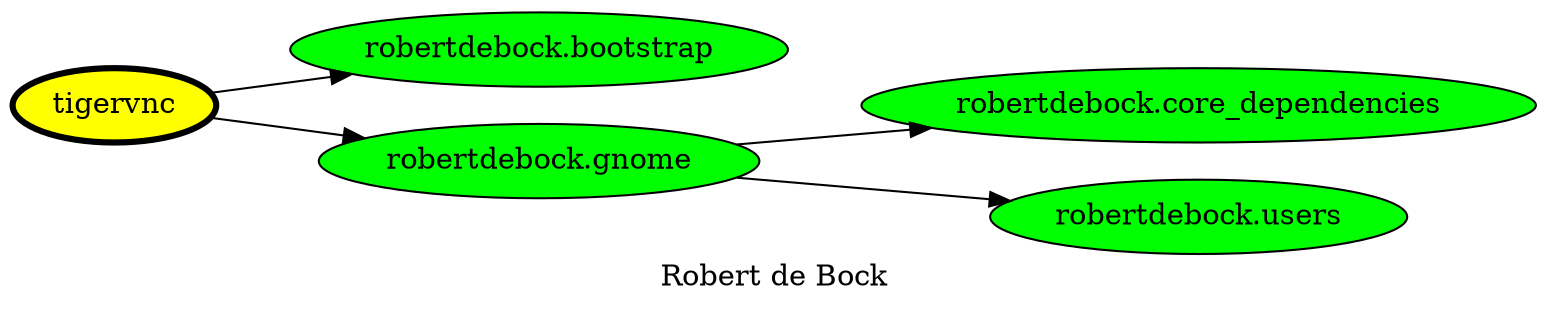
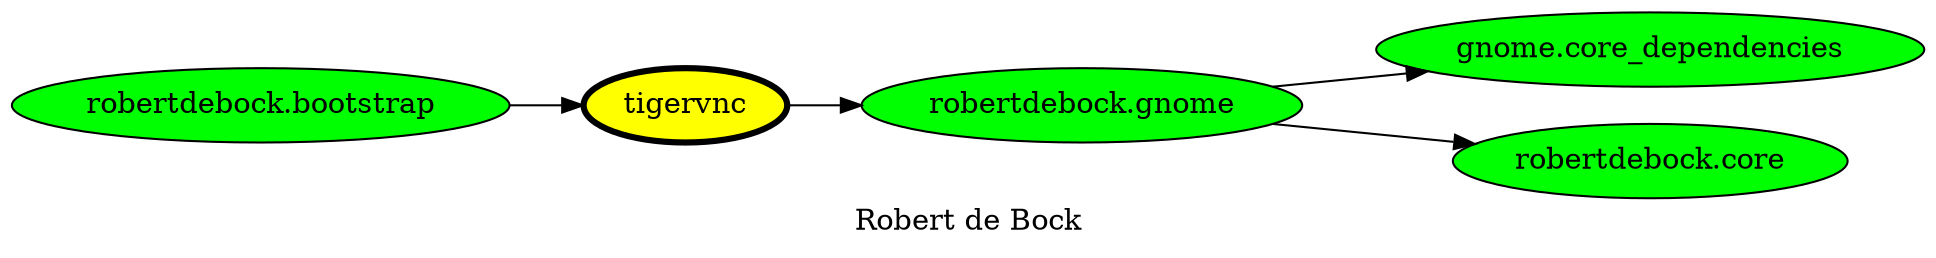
(271, 85) -> (536, 105)
(1199, 105) -> (1650, 50)
(1199, 217) -> (1650, 161)
